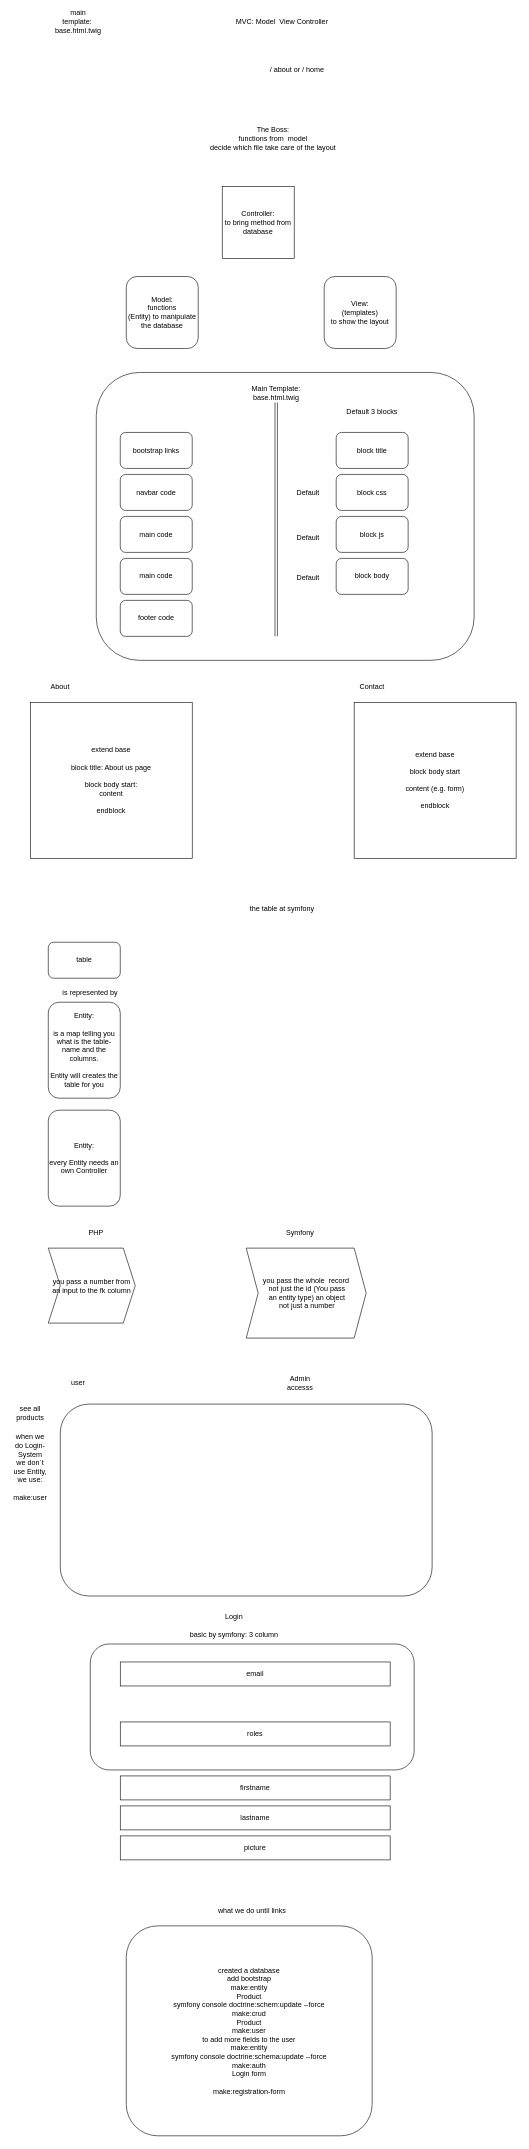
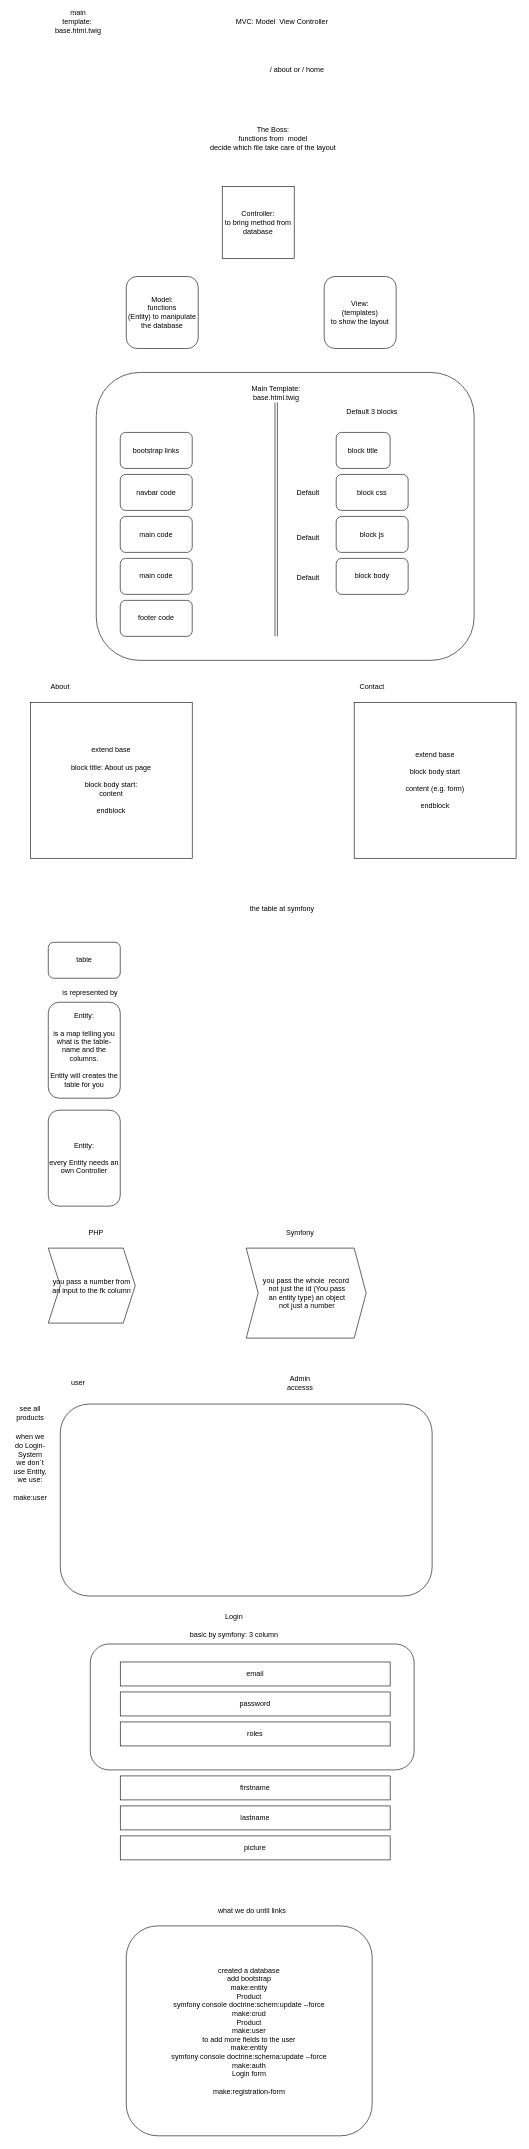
(372, 450) -> (363, 450)
none -> (255, 1704)
